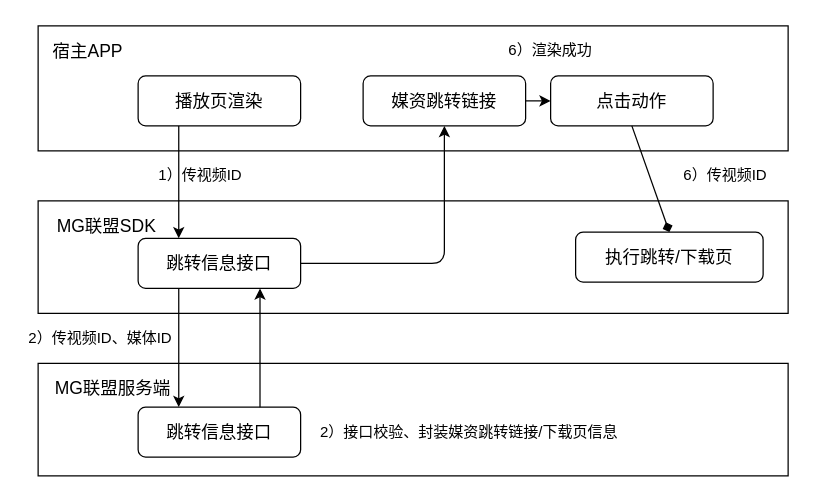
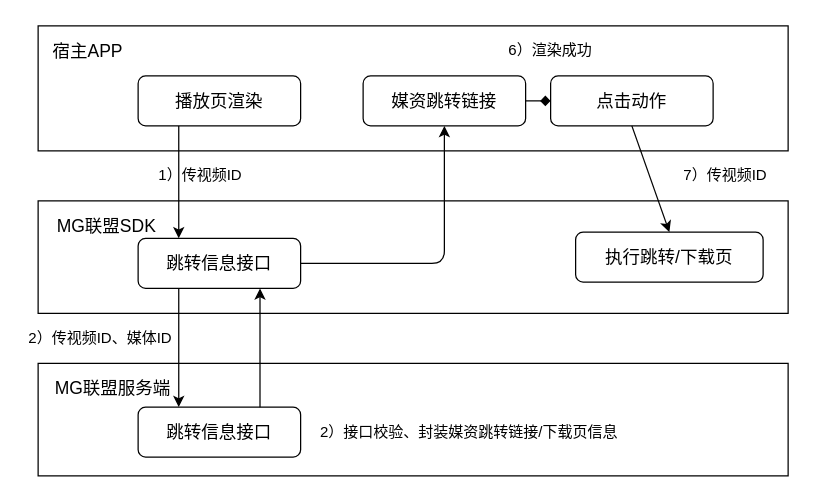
(541, 101) -> (540, 101)
(726, 176) -> (726, 176)
(666, 222) -> (666, 222)
